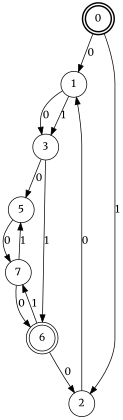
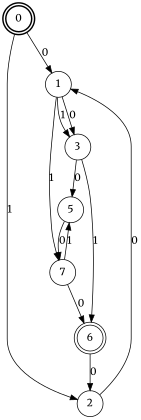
(31, 307) -> (50, 175)
